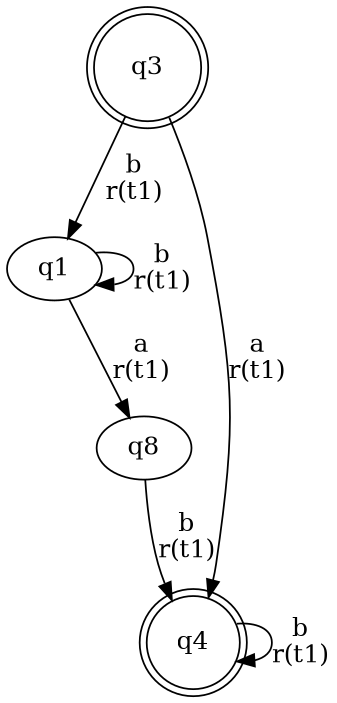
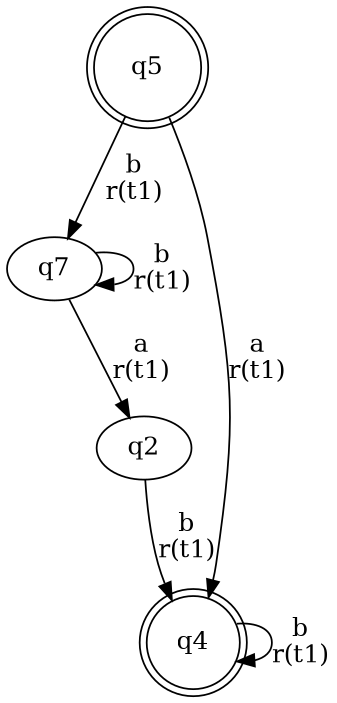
(148, 68) -> (148, 68)
(54, 269) -> (54, 269)
(144, 448) -> (144, 448)
